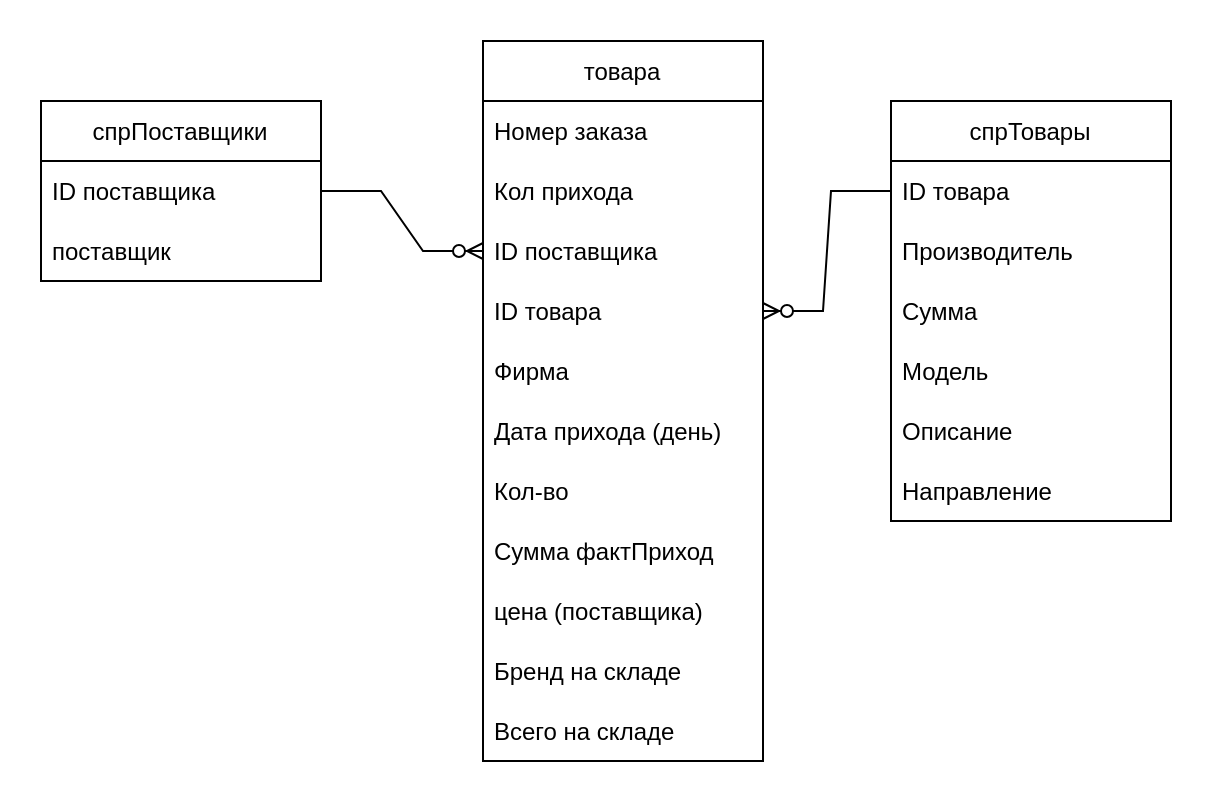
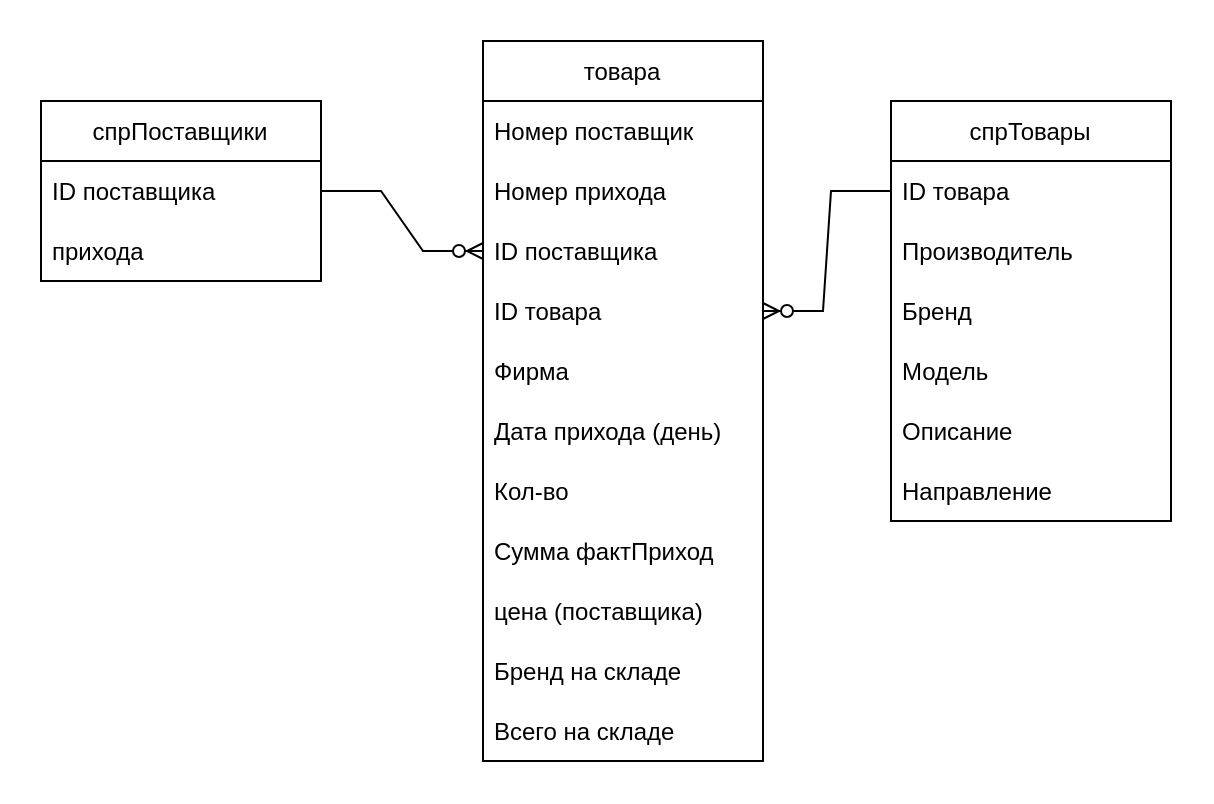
(572, 132) -> (592, 132)
(565, 192) -> (578, 192)
(112, 252) -> (99, 252)
(936, 312) -> (936, 312)
